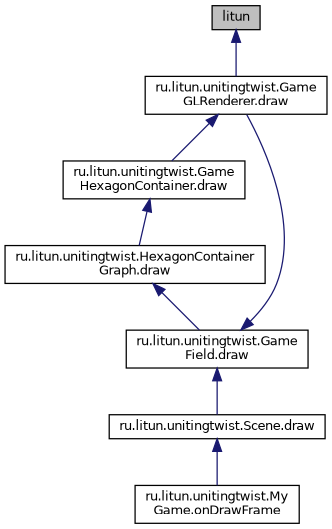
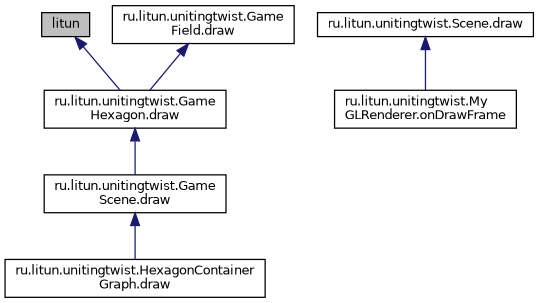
(236, 95) -> (135, 109)
(154, 180) -> (135, 194)
(181, 311) -> none
(217, 398) -> none
(217, 504) -> (425, 109)
